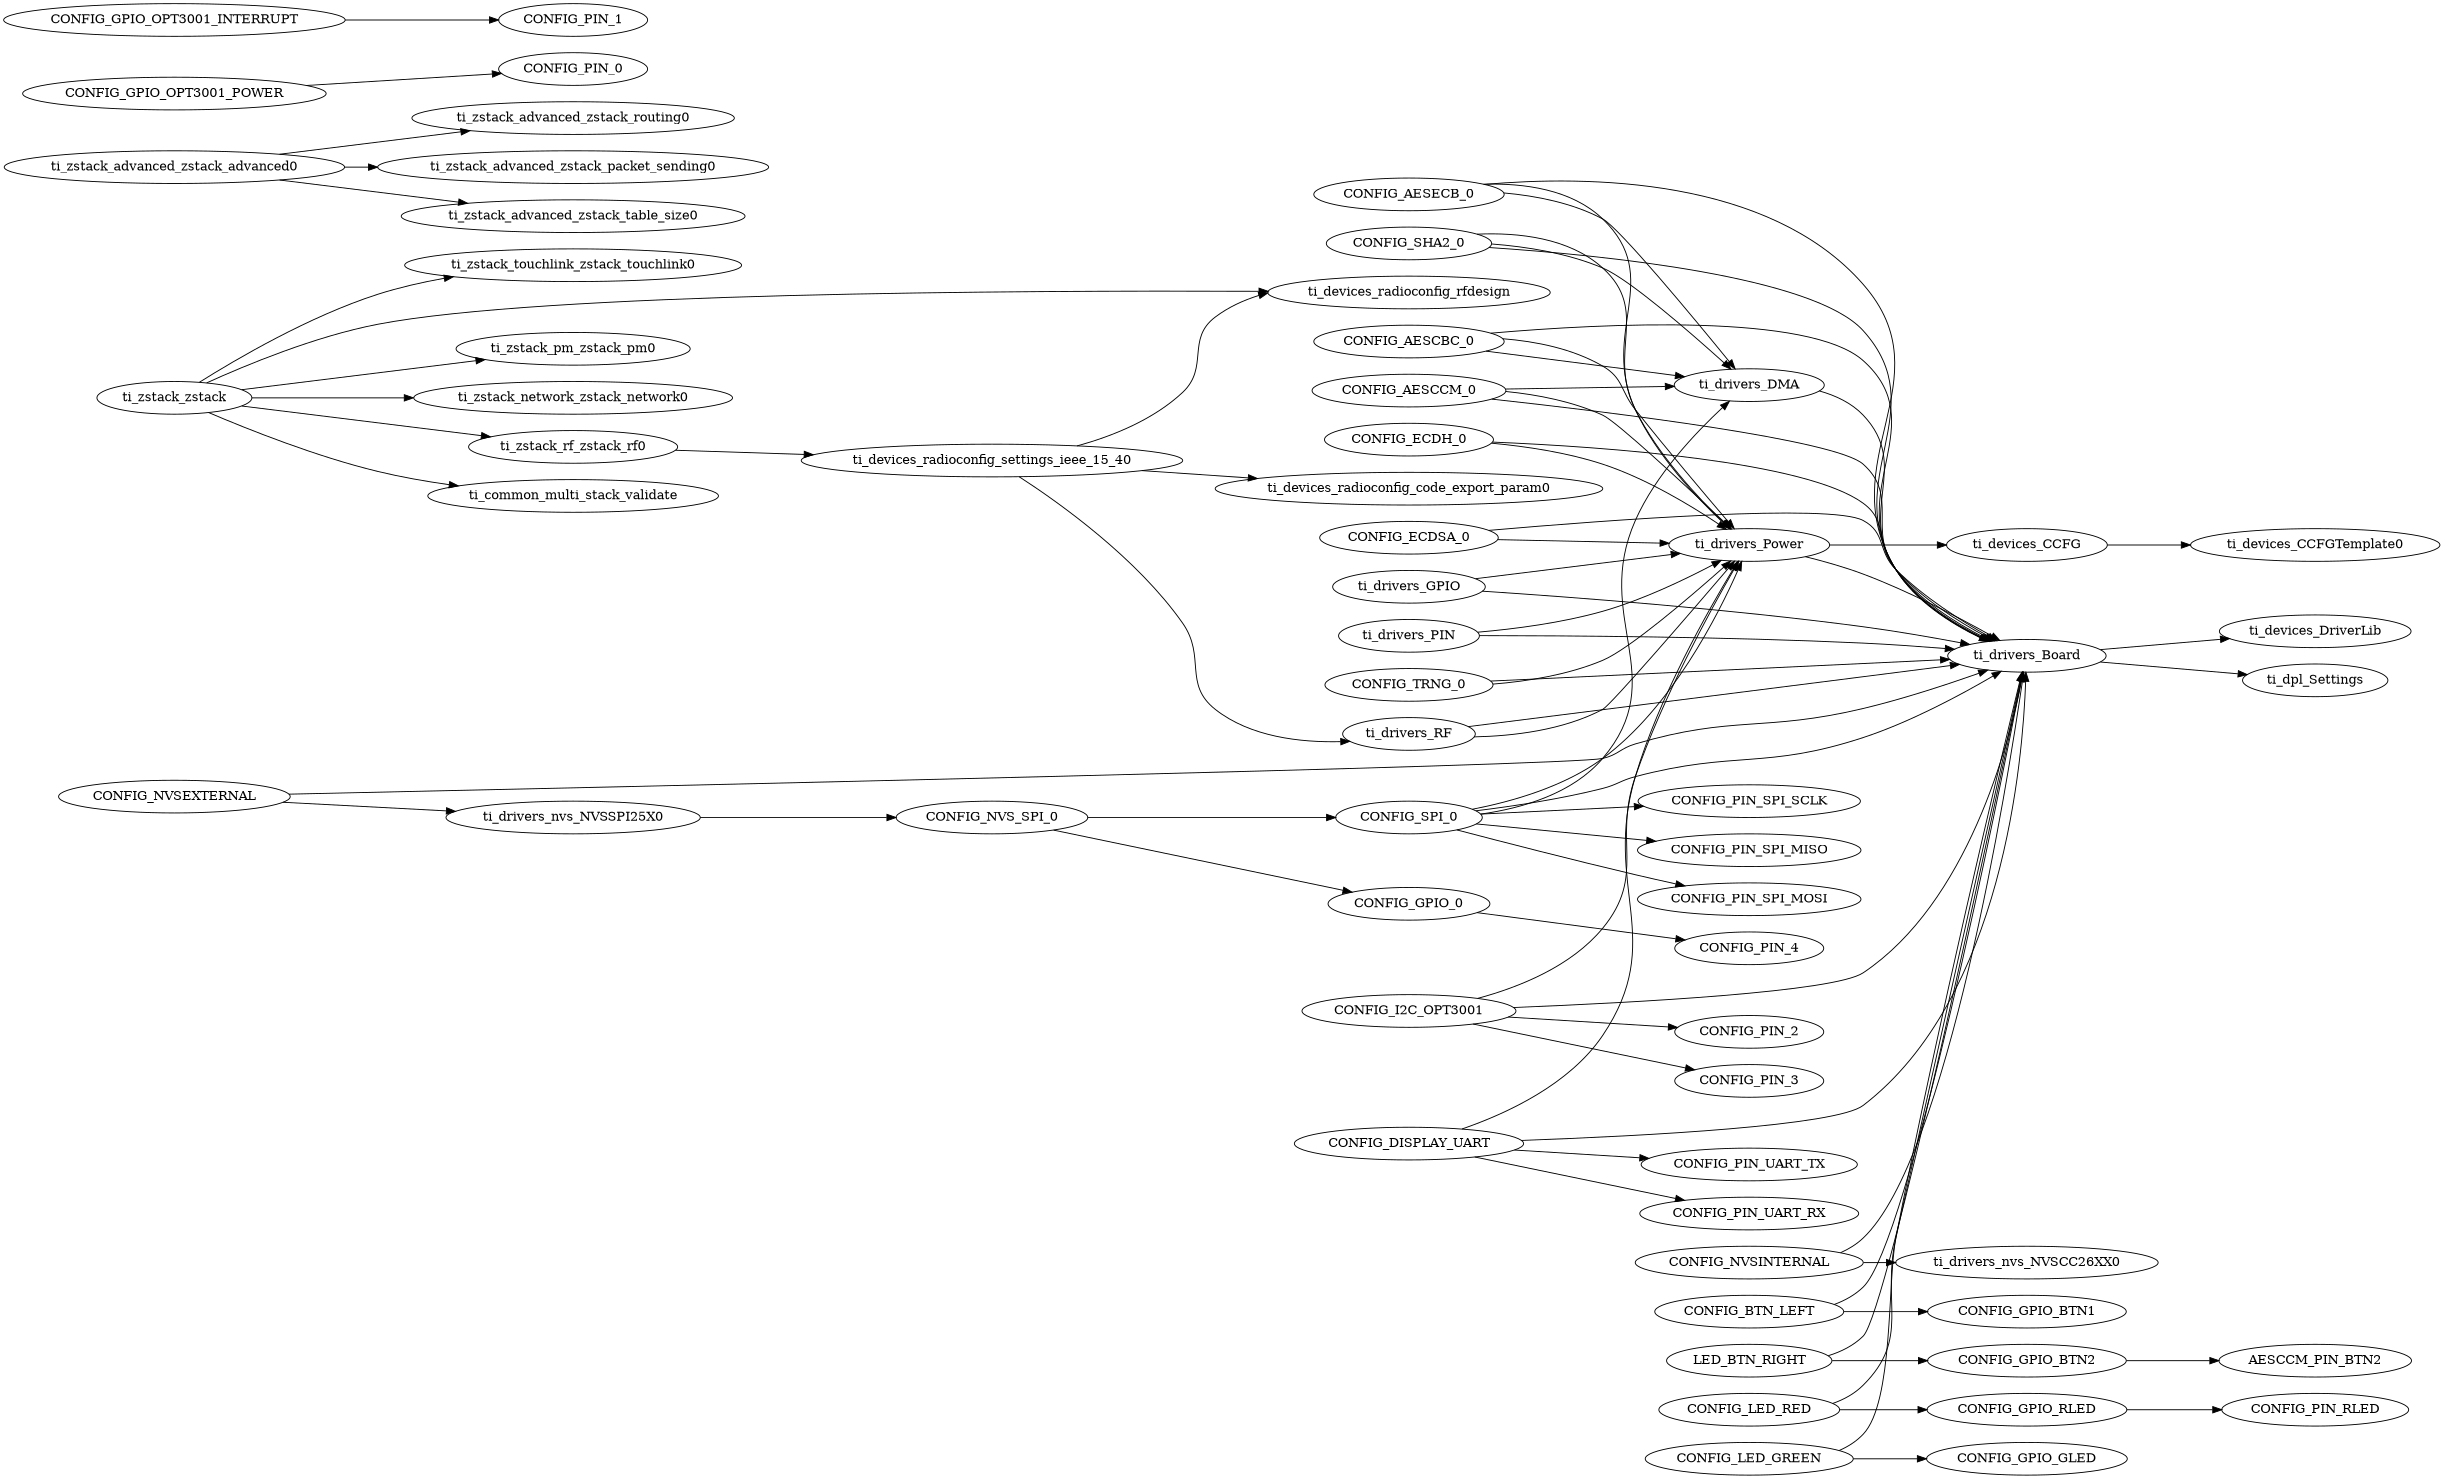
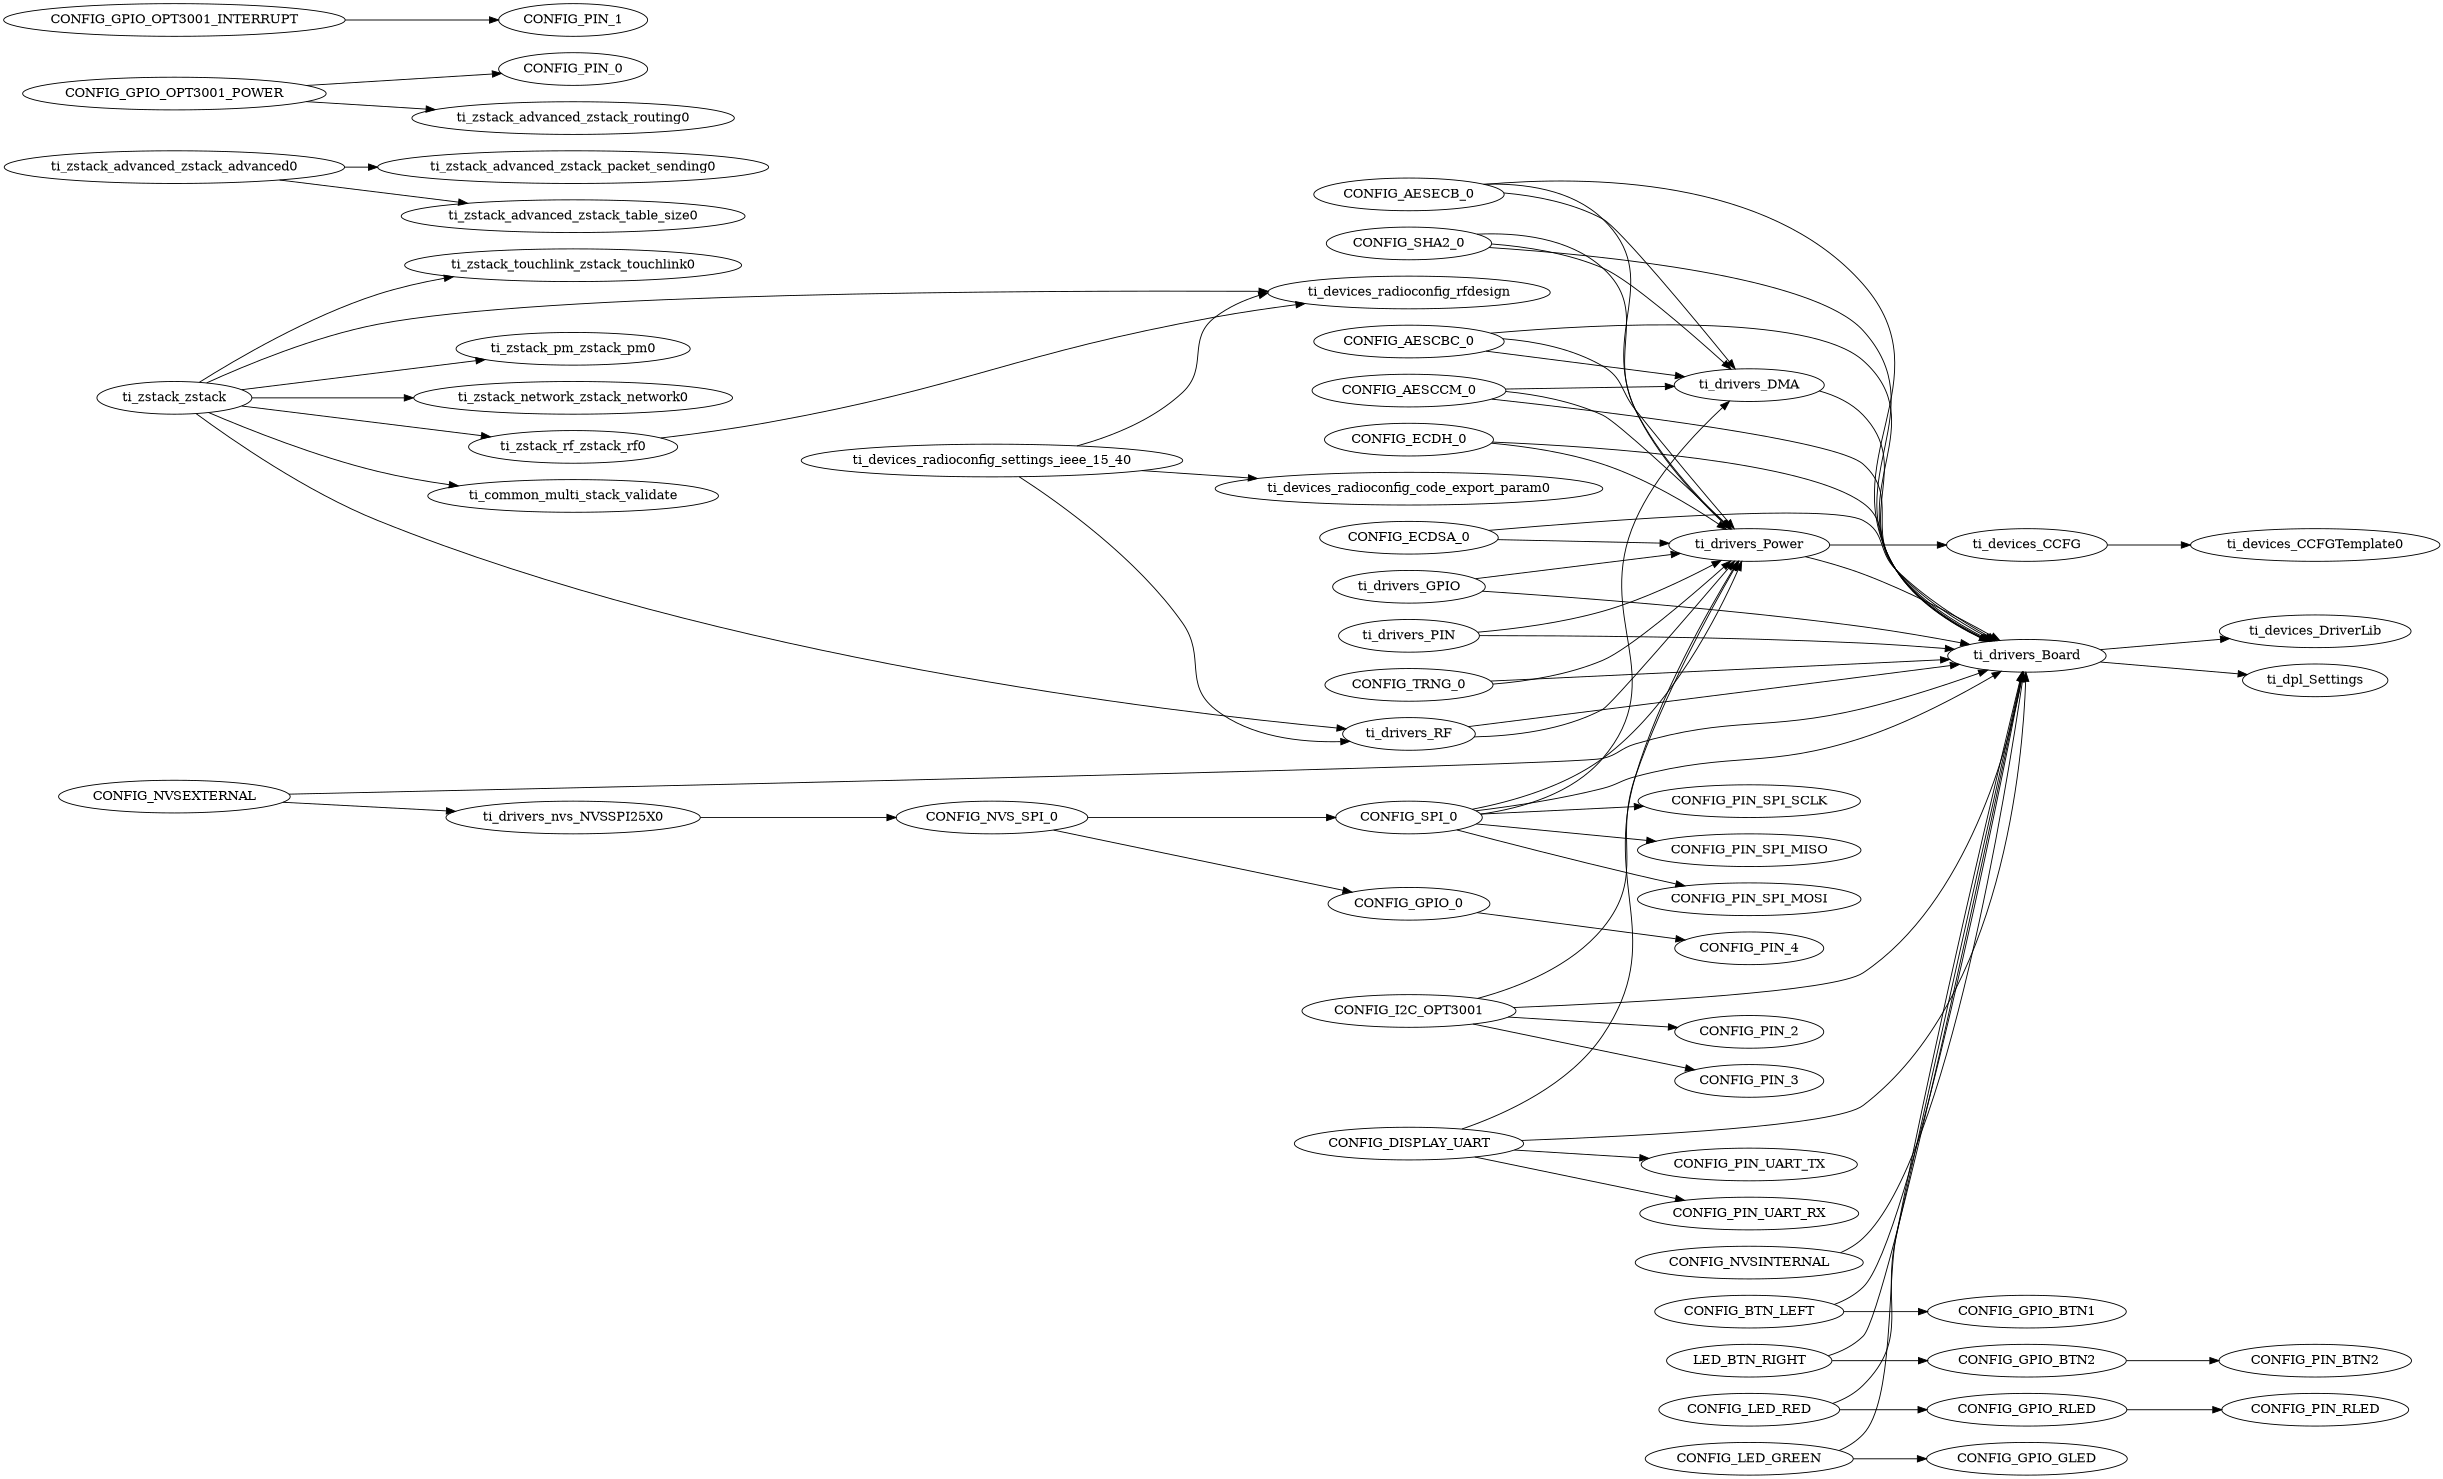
(370, 143) -> (366, 105)
(740, 452) -> (979, 373)
none -> (747, 633)
(2027, 1263) -> none
(2315, 1361) -> (2315, 1361)
